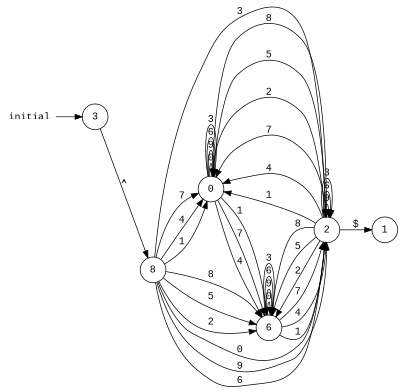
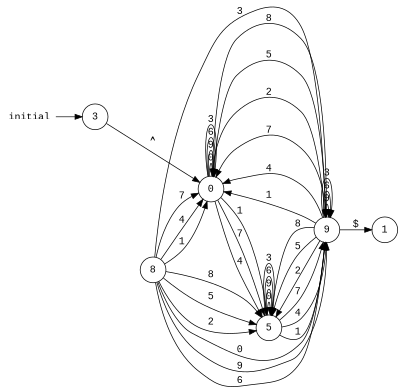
(123, 190) -> (150, 151)
(327, 230) -> (327, 230)
(269, 328) -> (269, 328)
